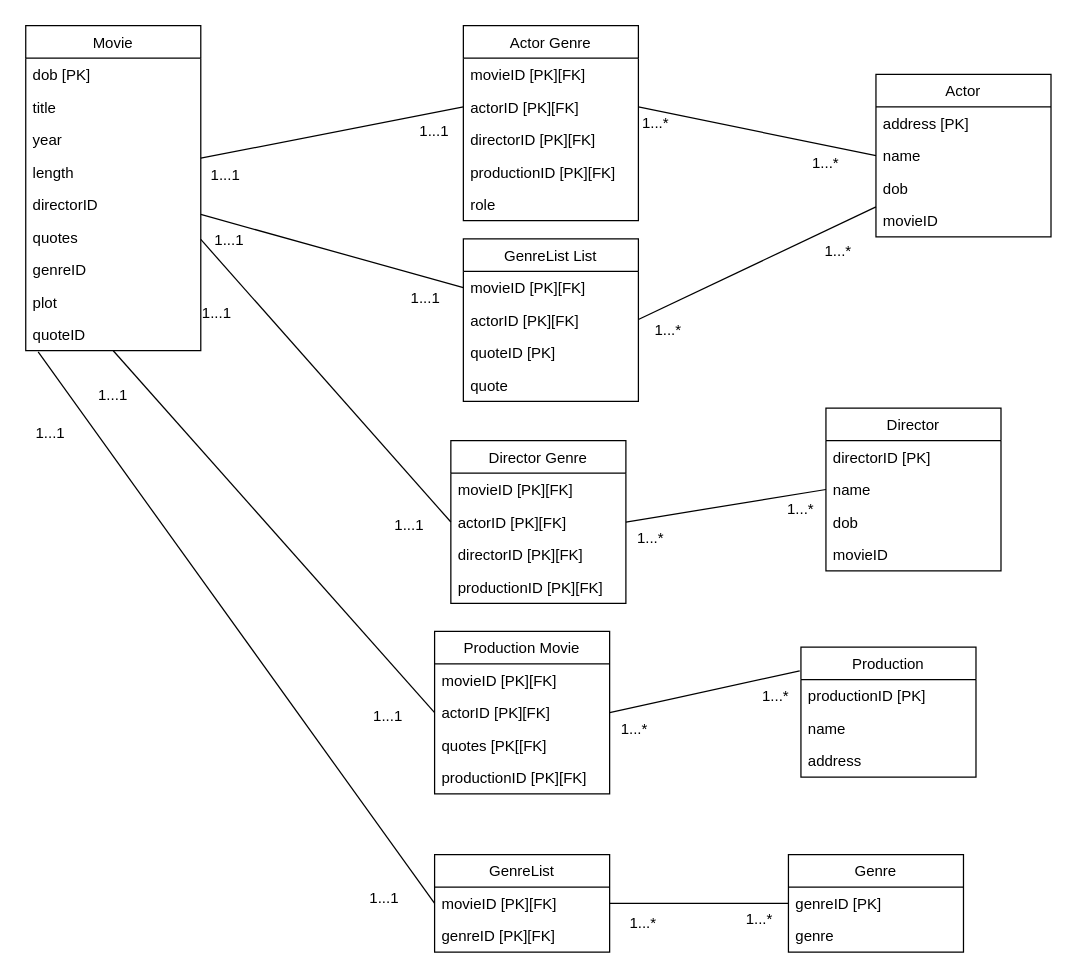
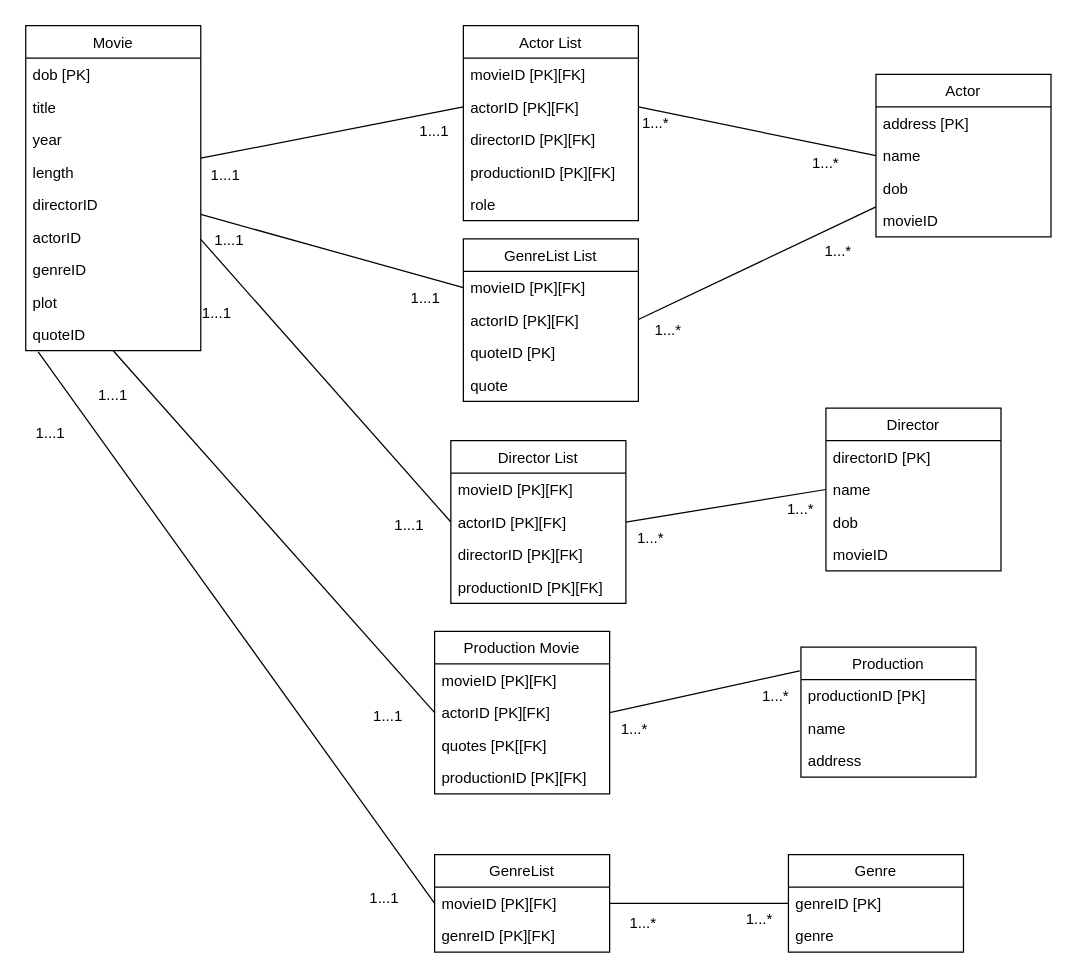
(550, 43) -> (550, 43)
(58, 238) -> (62, 238)
(538, 458) -> (538, 458)
